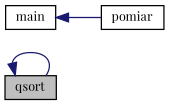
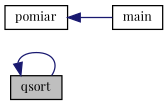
(85, 18) -> (96, 18)
